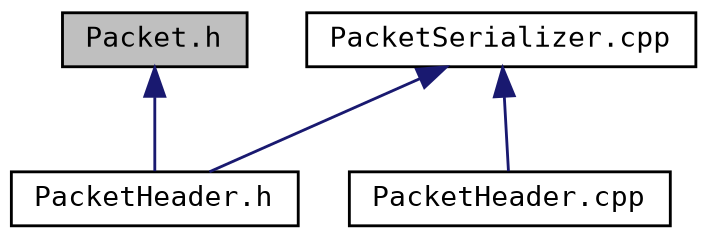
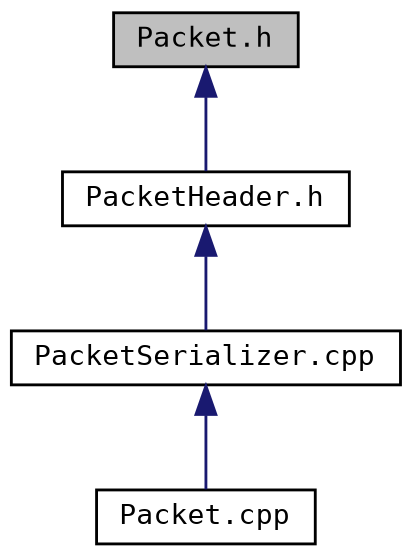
(315, 125) -> (206, 293)
(510, 199) -> (206, 517)
